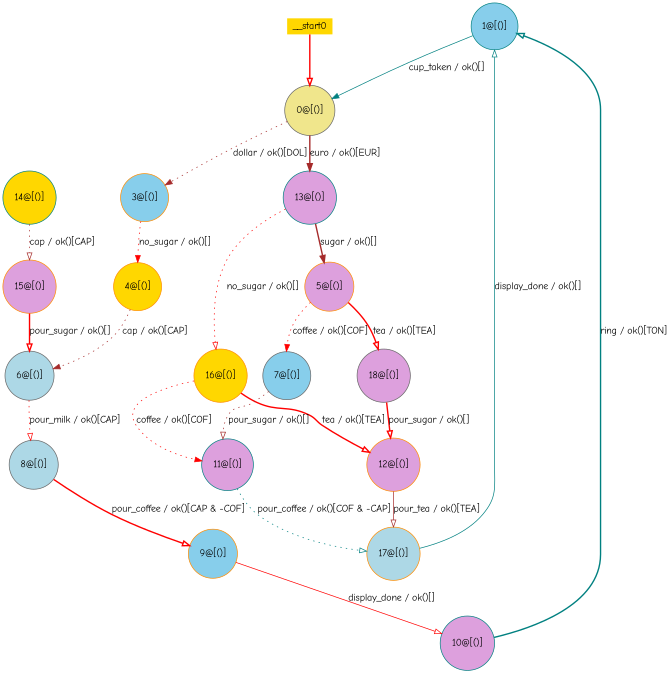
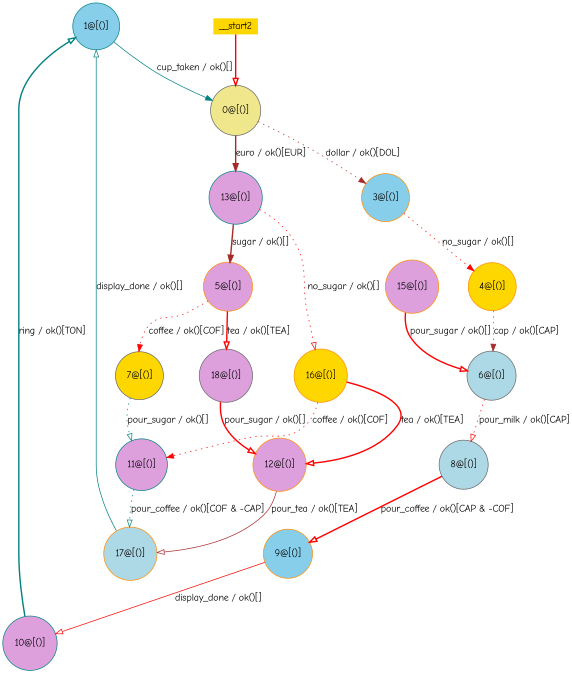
(310, 26) -> (236, 26)
(30, 198) -> none
(287, 376) -> (139, 376)
(240, 407) -> (127, 416)
